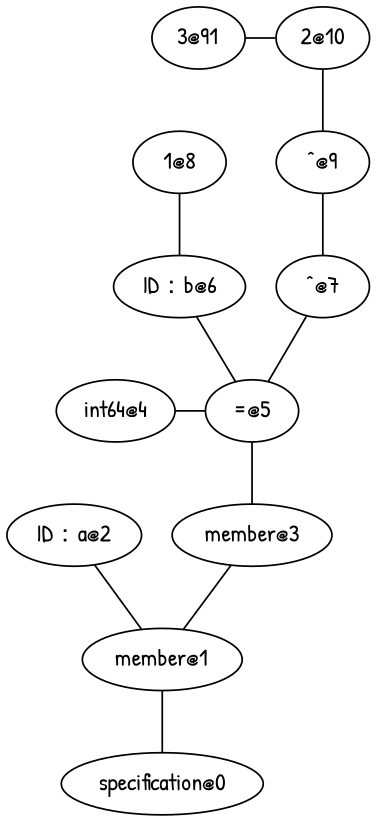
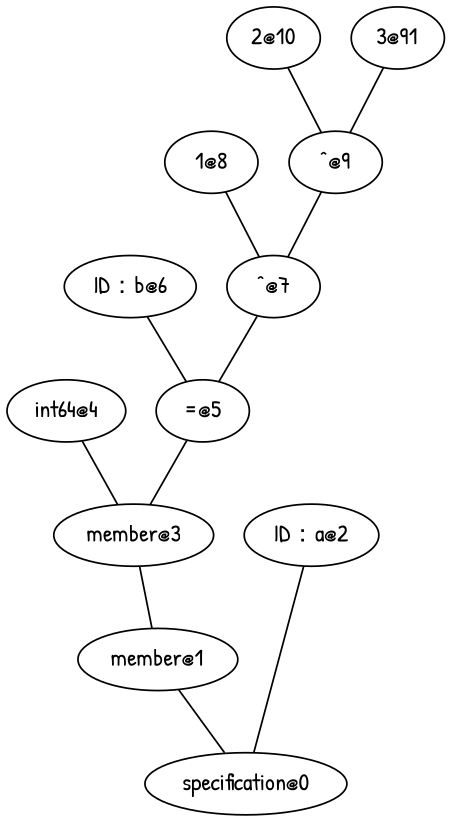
(260, 38) -> (367, 100)
(180, 225) -> (243, 225)
(190, 411) -> (100, 473)
(118, 597) -> (279, 659)
